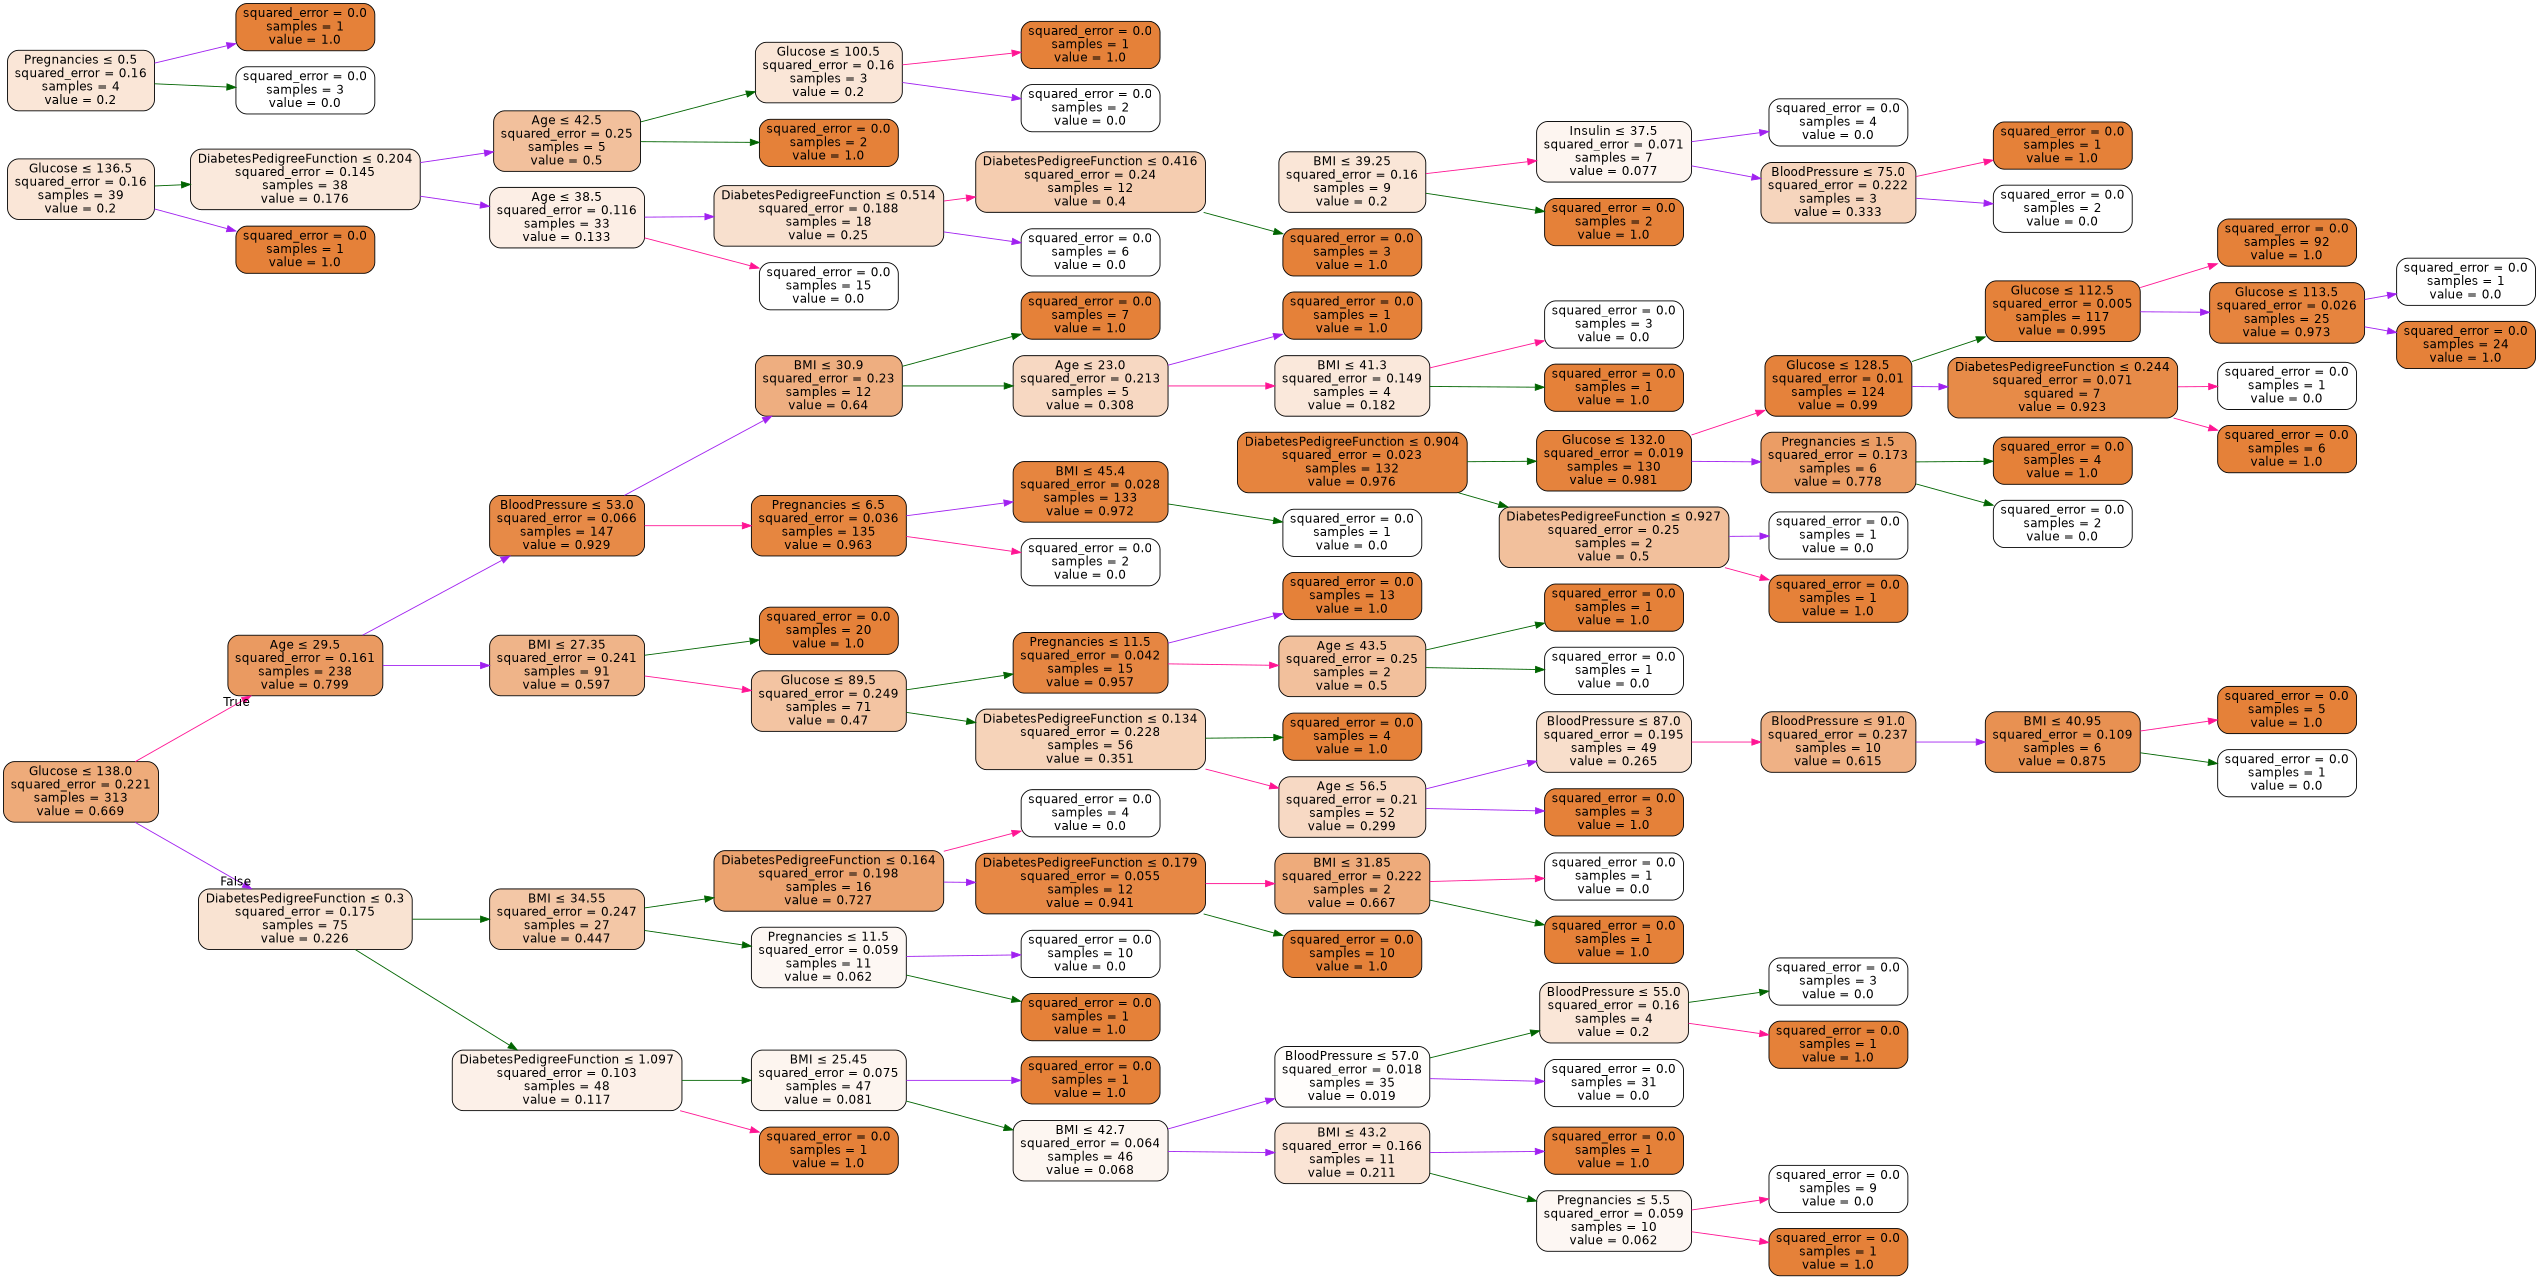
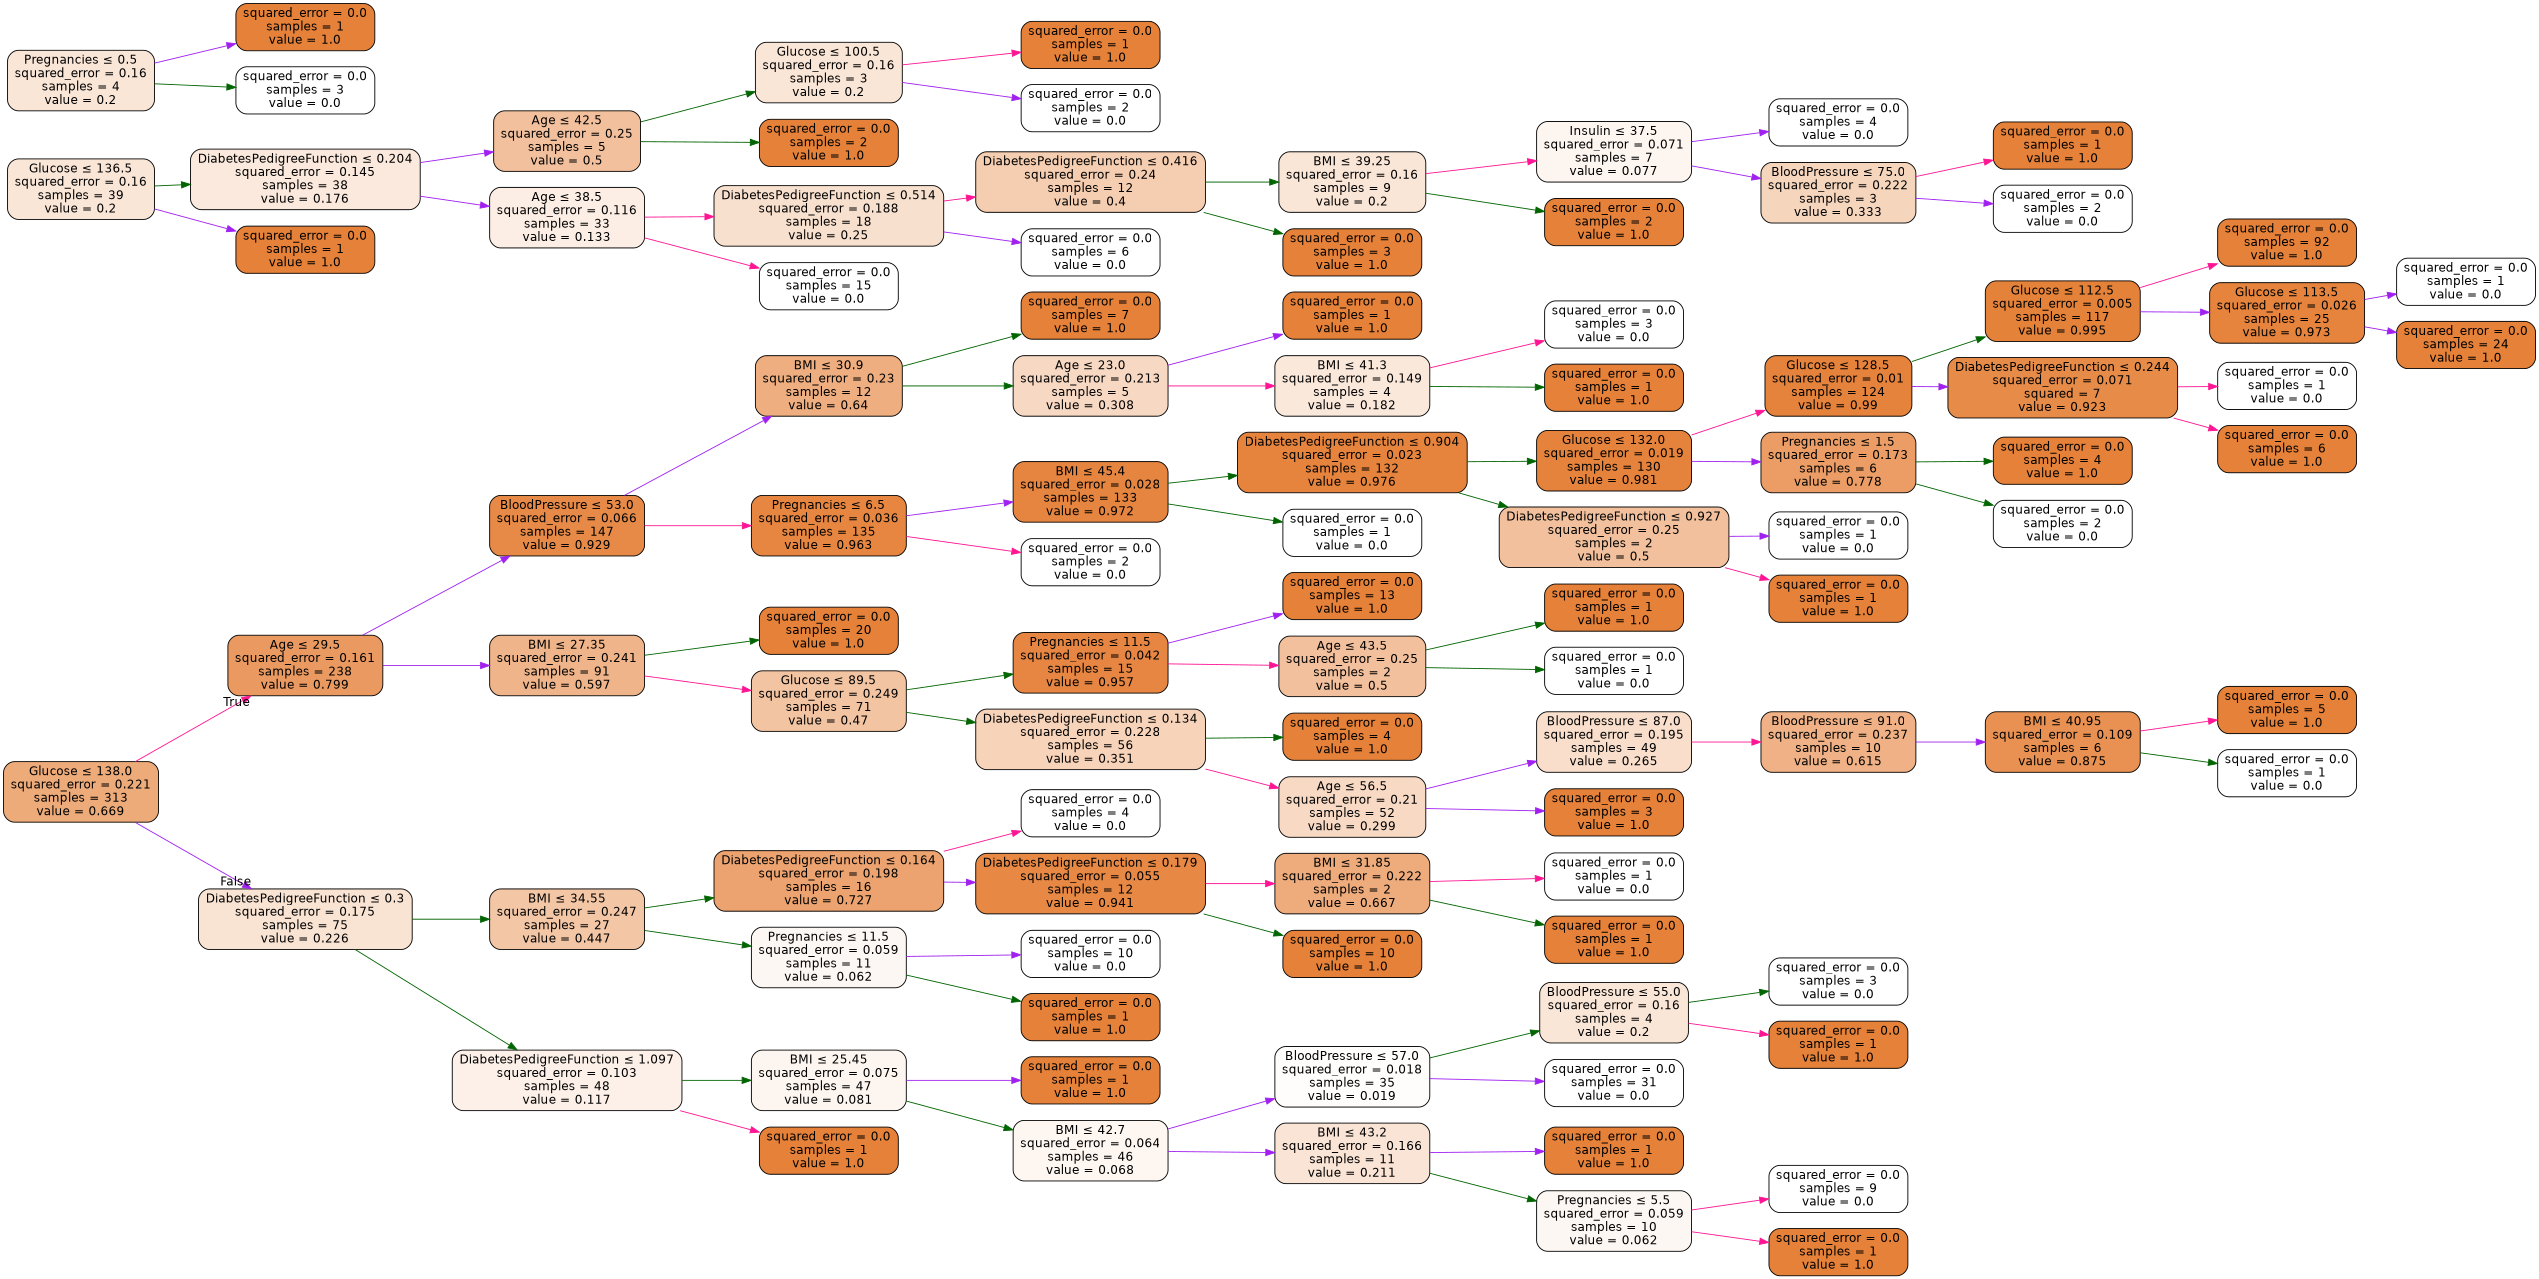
none -> (1238, 182)
(675, 217) -> (675, 217)
none -> (1198, 480)
